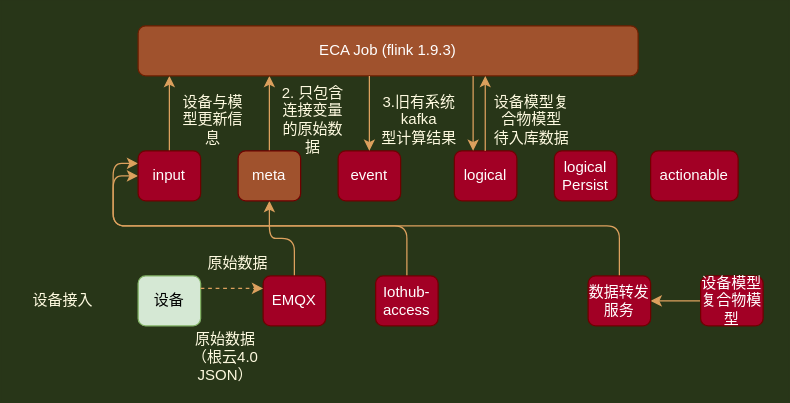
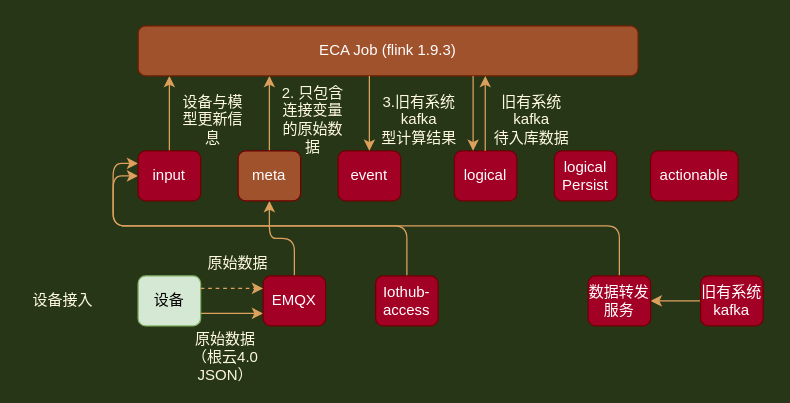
(532, 119) -> (532, 119)
(732, 301) -> (732, 301)
none -> (225, 313)
